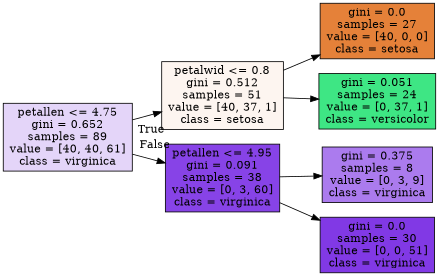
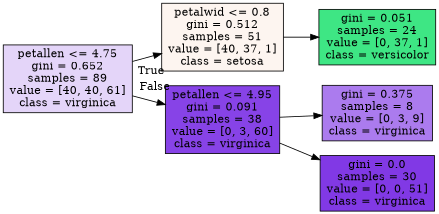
(377, 31) -> none
